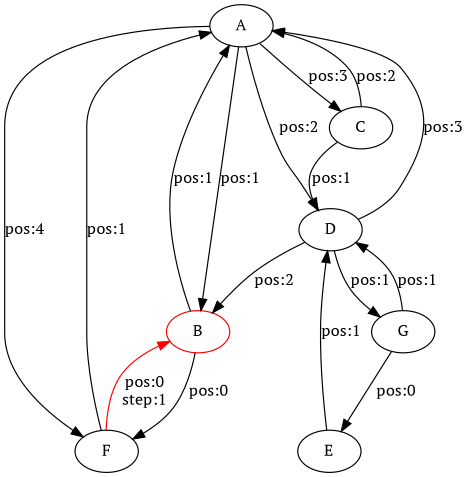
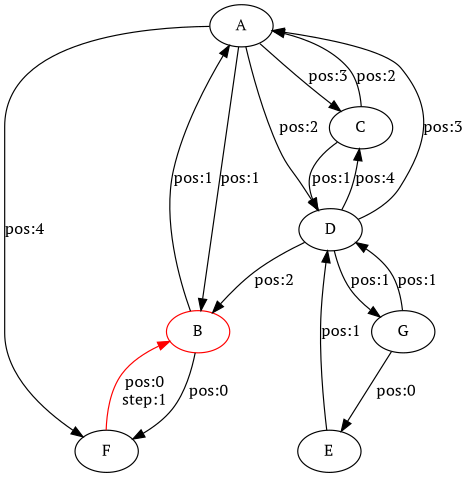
none -> (352, 186)
(87, 201) -> none
